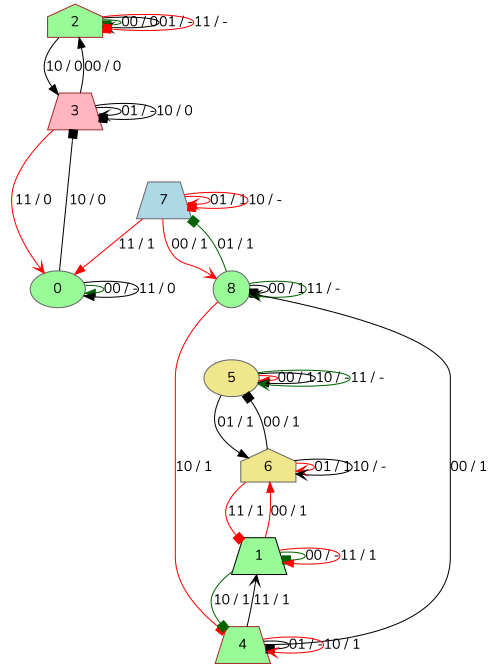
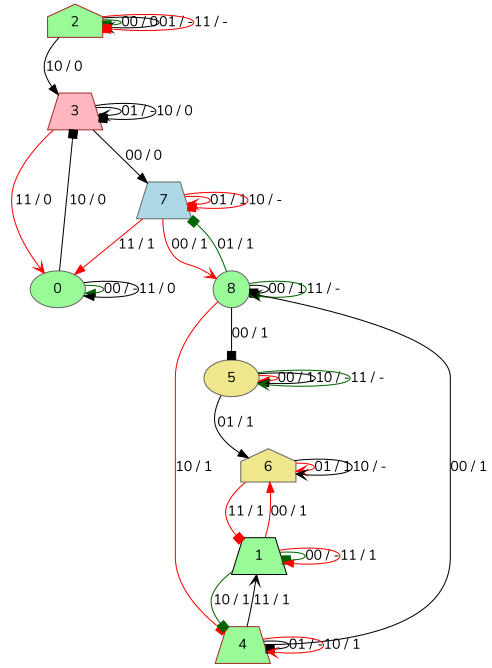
(84, 70) -> (117, 153)
(263, 425) -> (232, 329)
